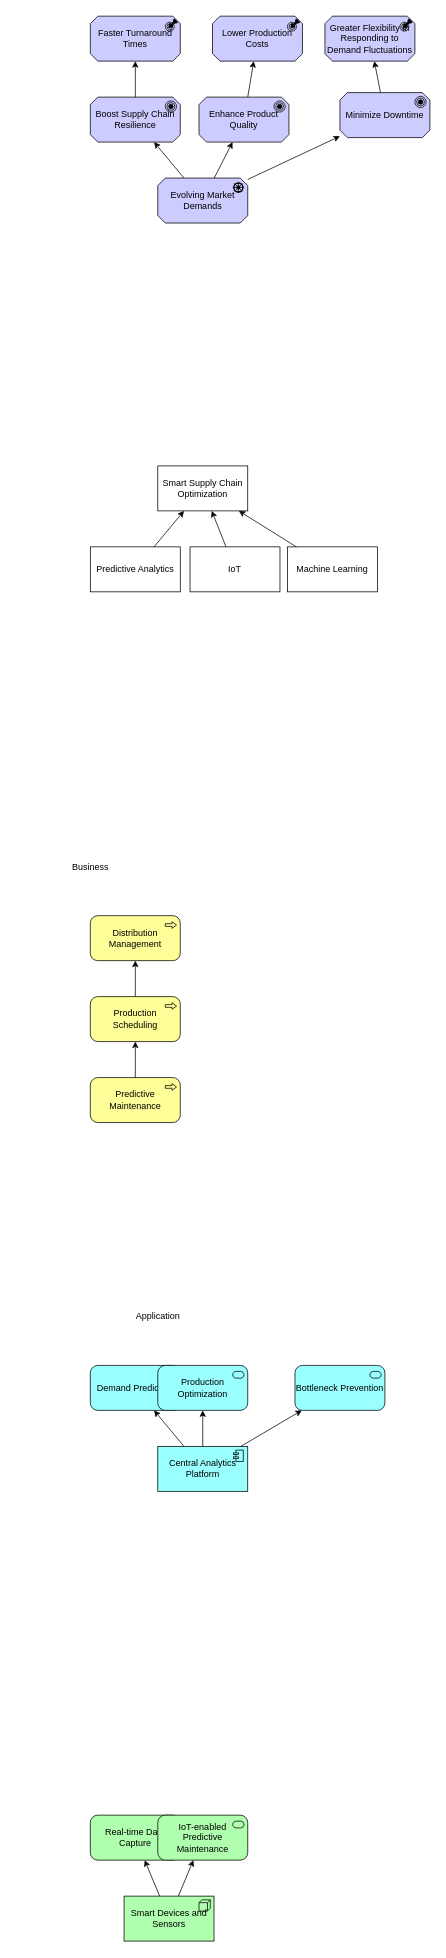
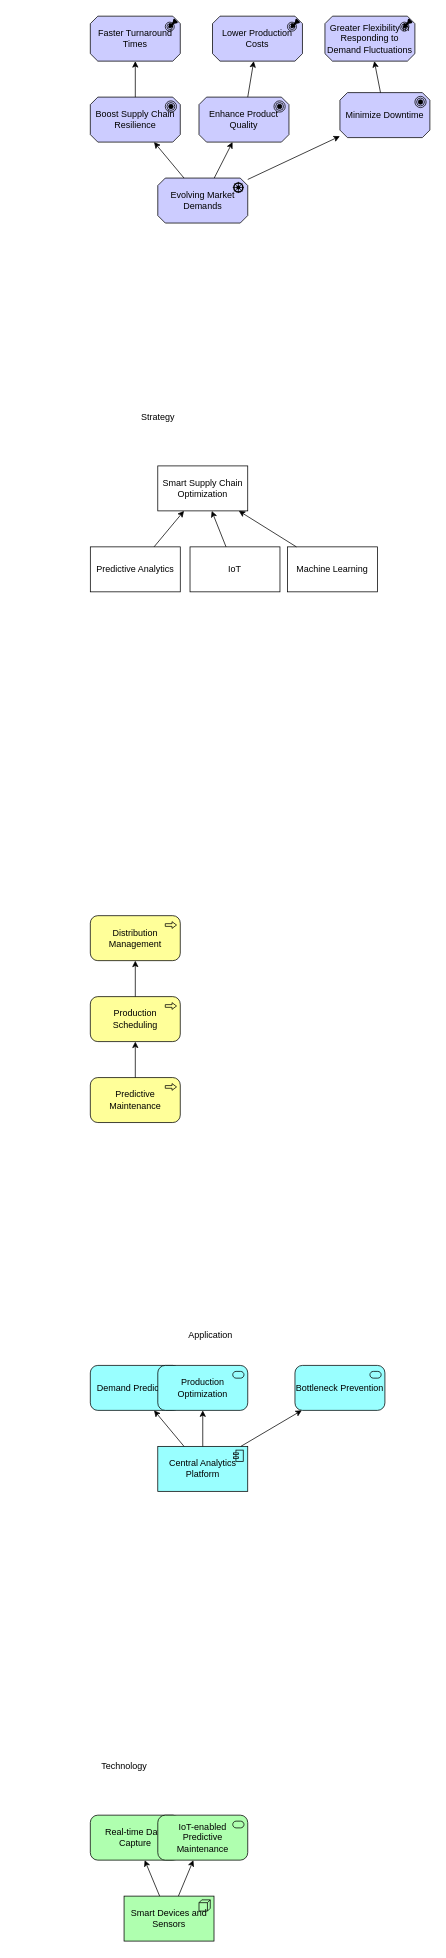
none -> (158, 417)
(90, 867) -> none
(158, 1317) -> (210, 1335)
none -> (124, 1767)
